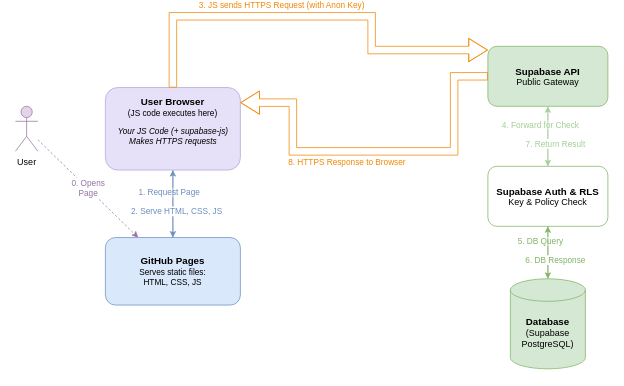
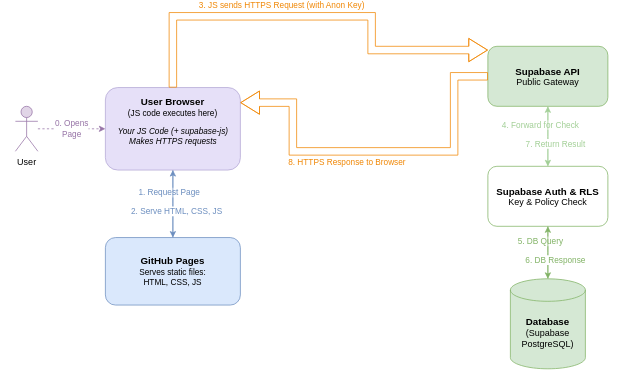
(91, 191) -> (54, 129)
